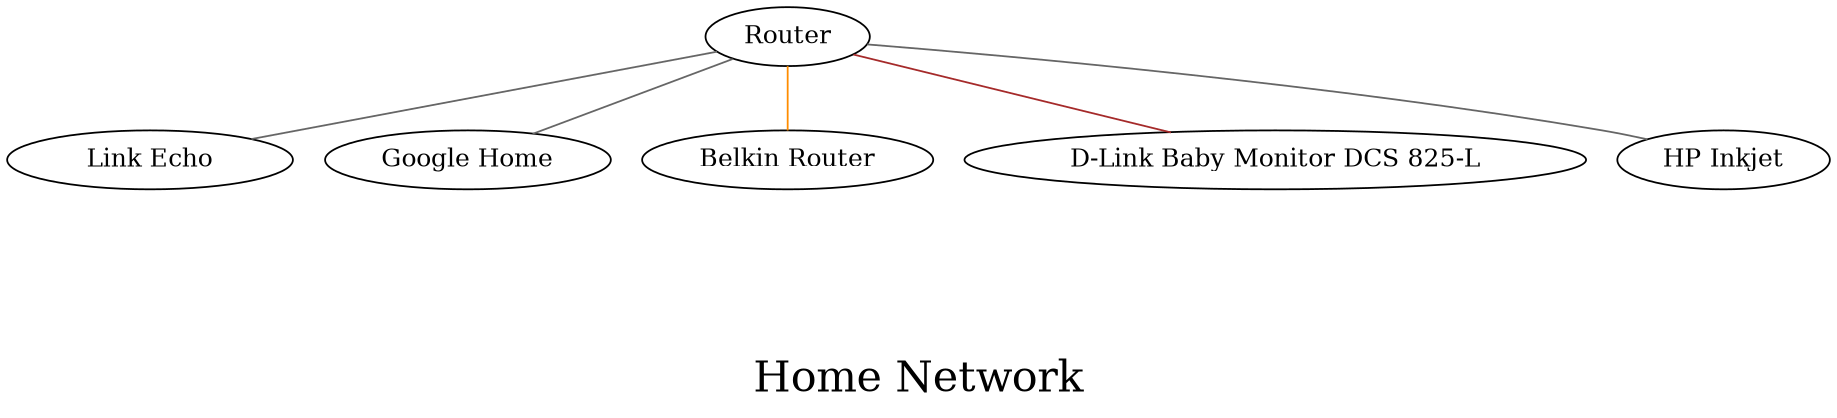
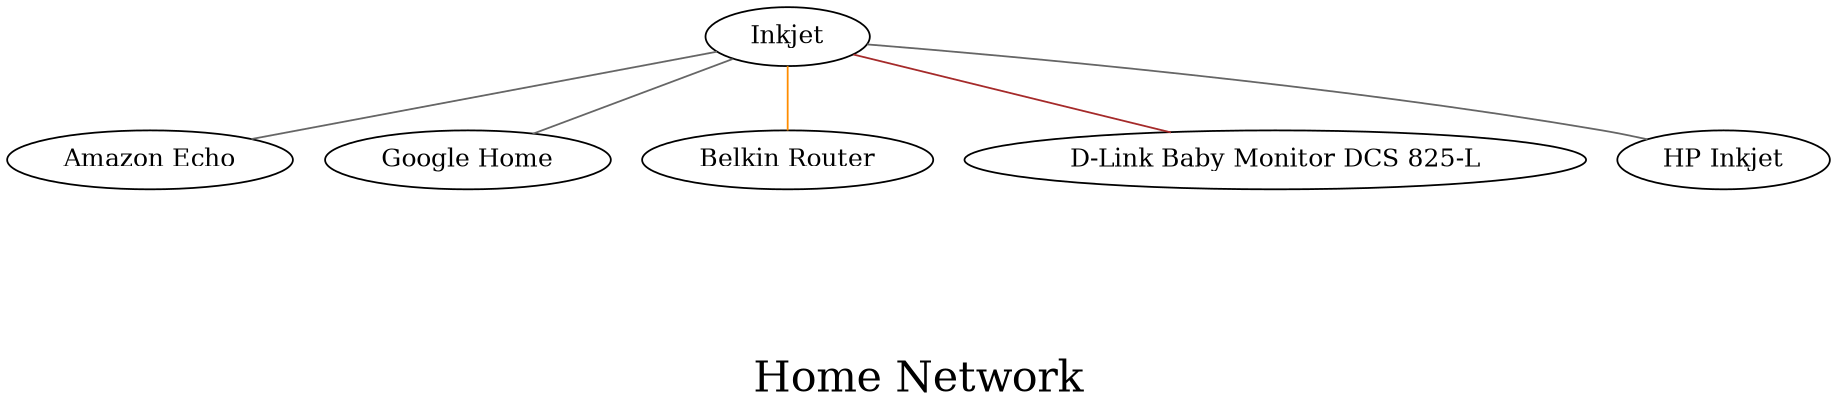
(788, 37) -> (788, 37)
(150, 160) -> (150, 160)
